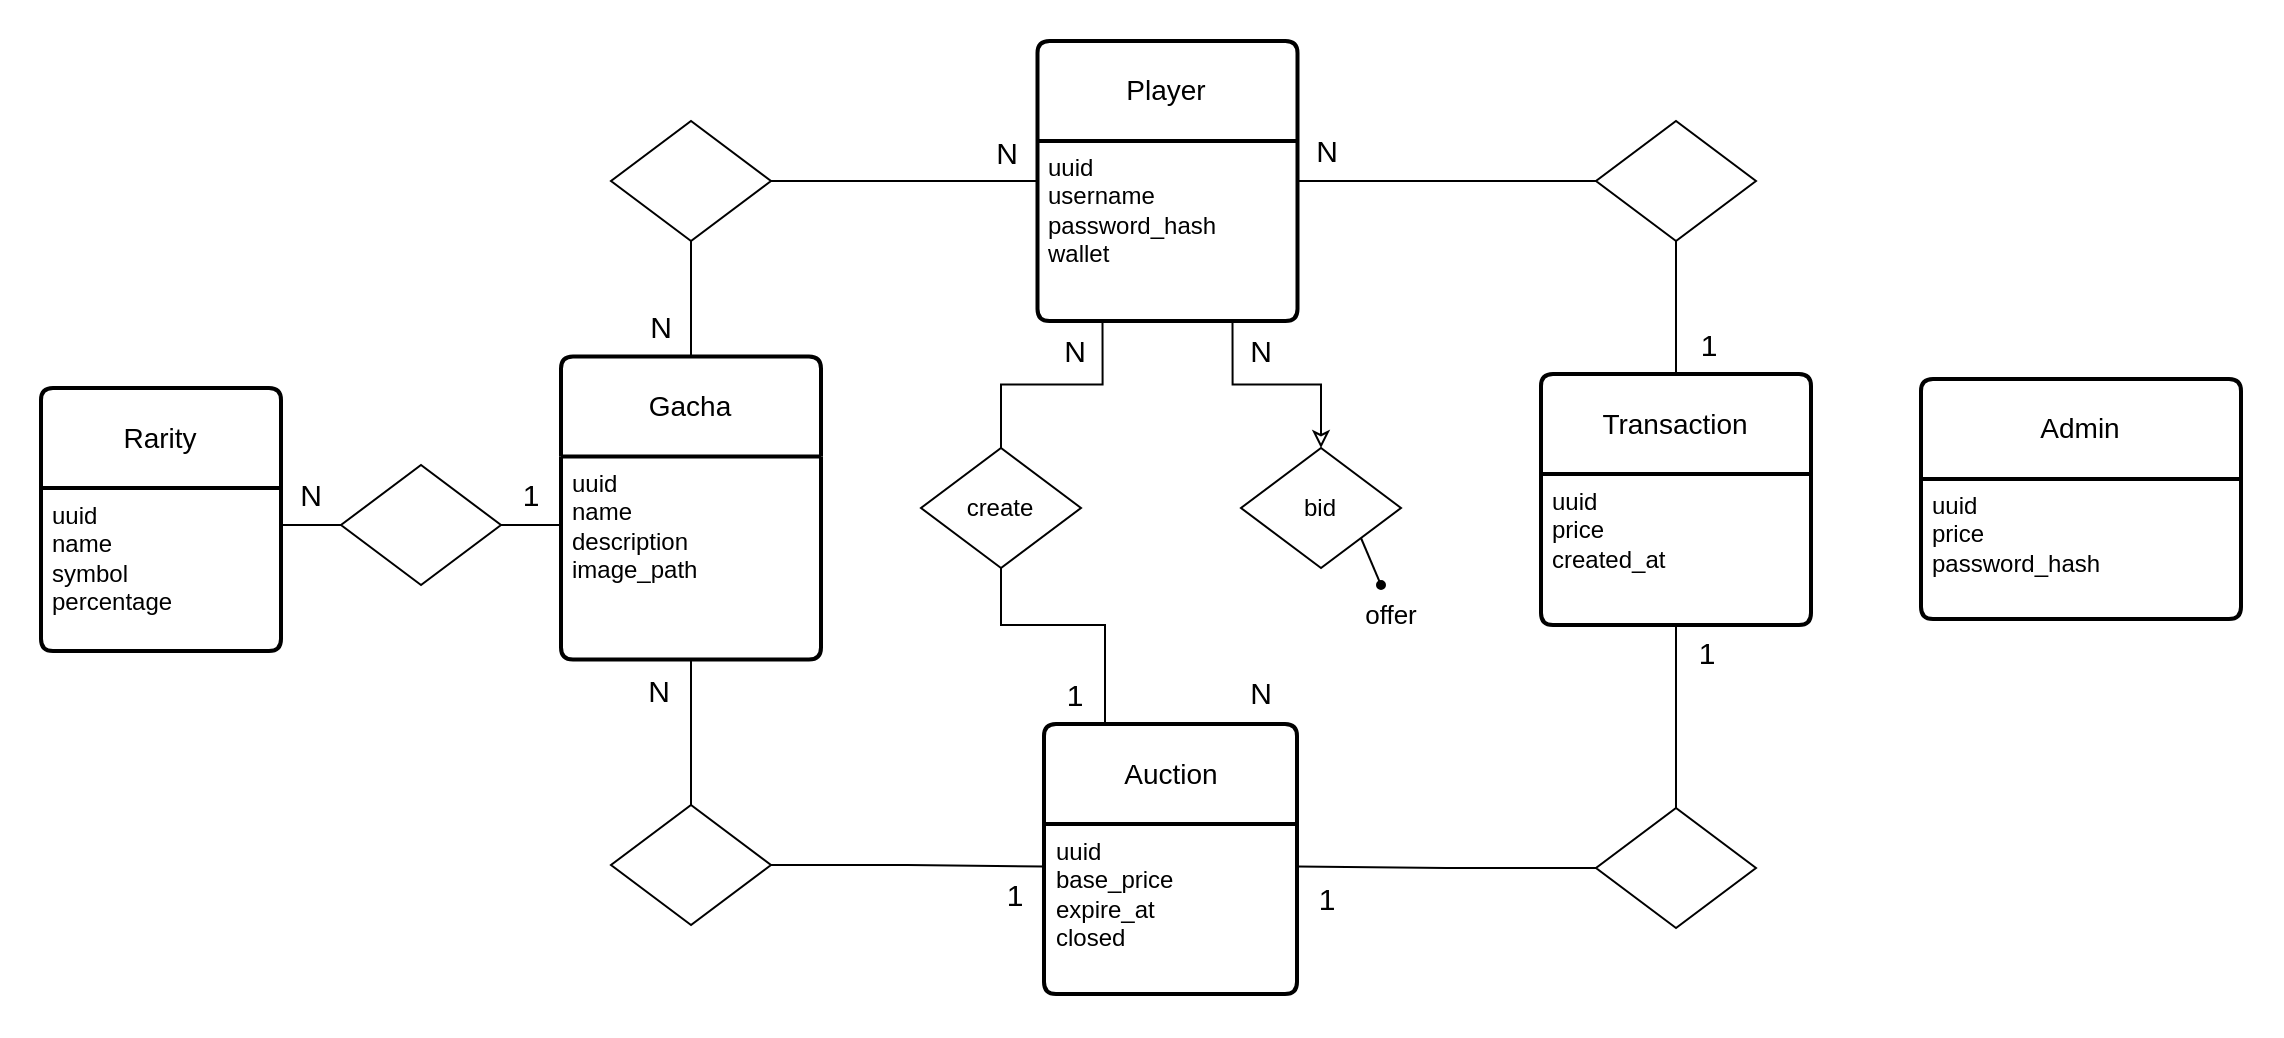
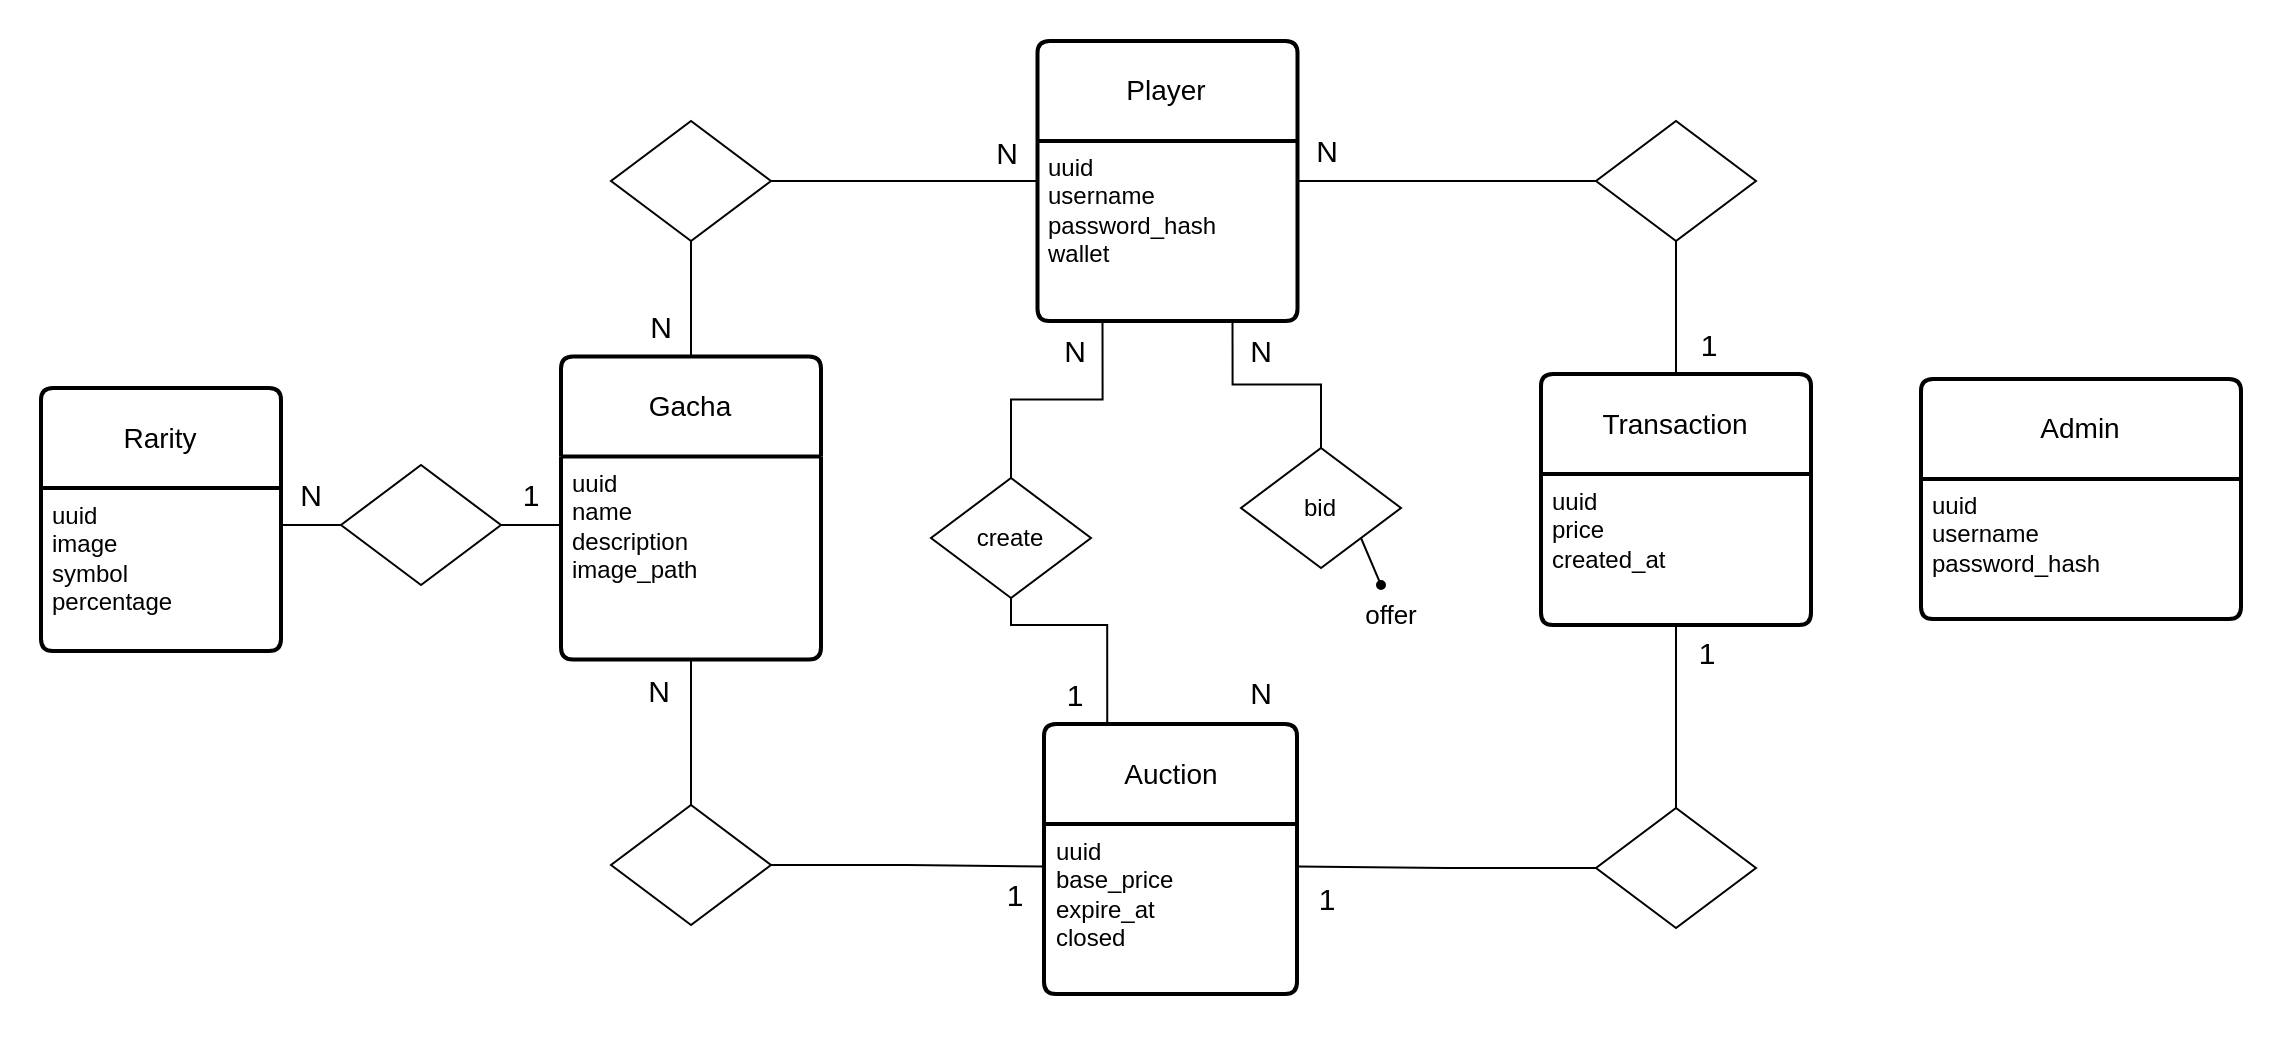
(1321, 433) -> (1321, 438)
(1001, 508) -> (1011, 538)
(2020, 536) -> (2020, 536)
(120, 561) -> (120, 561)
